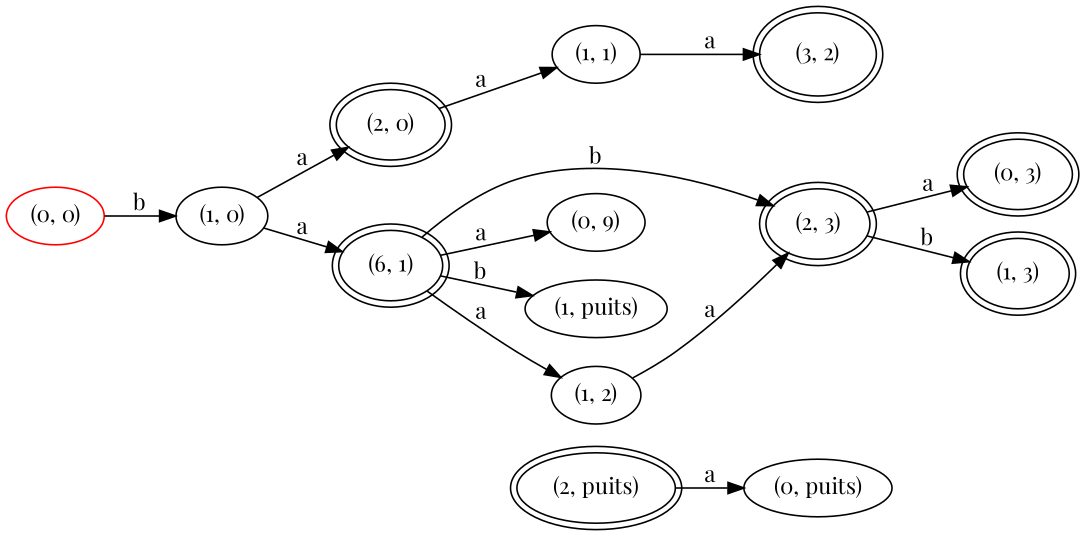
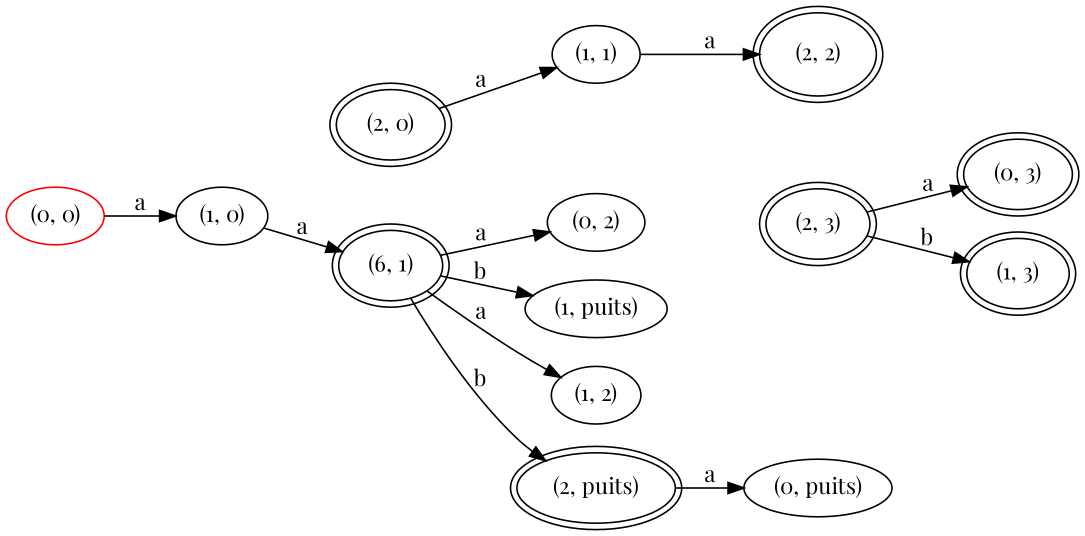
(818, 54) -> (818, 54)
(583, 169) -> (465, 380)
(296, 176) -> none
(140, 204) -> (140, 204)
(596, 222) -> (596, 222)
(709, 326) -> none
